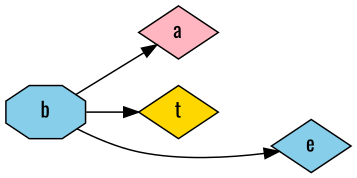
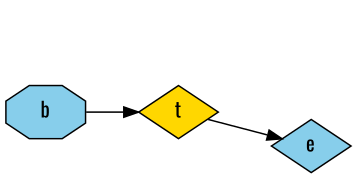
(178, 32) -> none
(168, 156) -> (238, 127)
